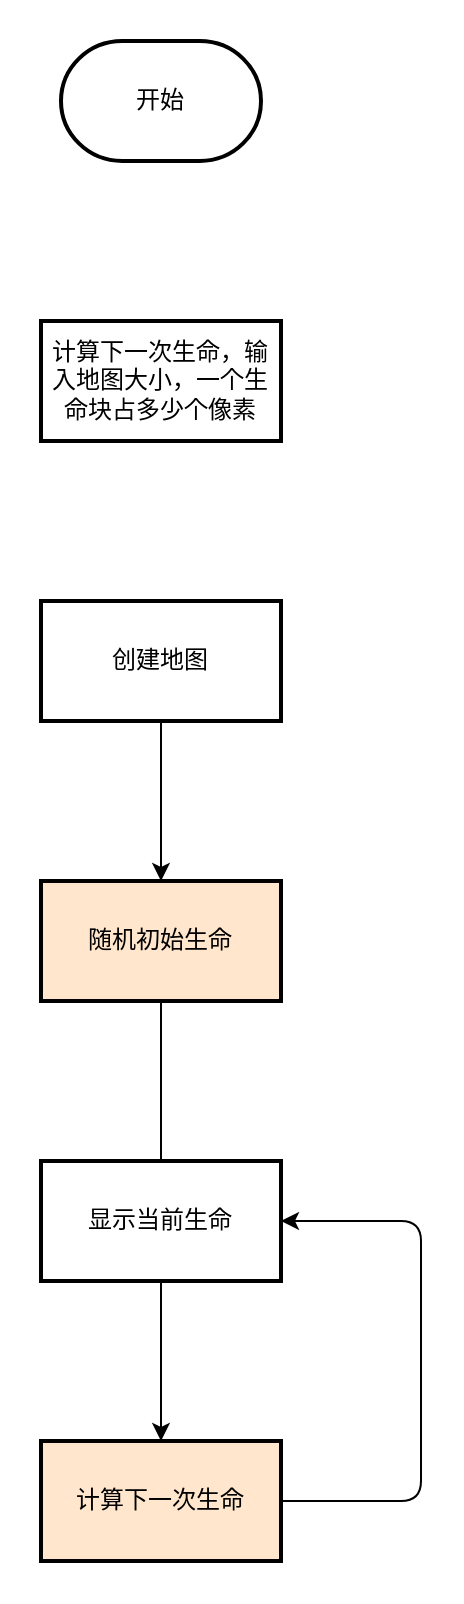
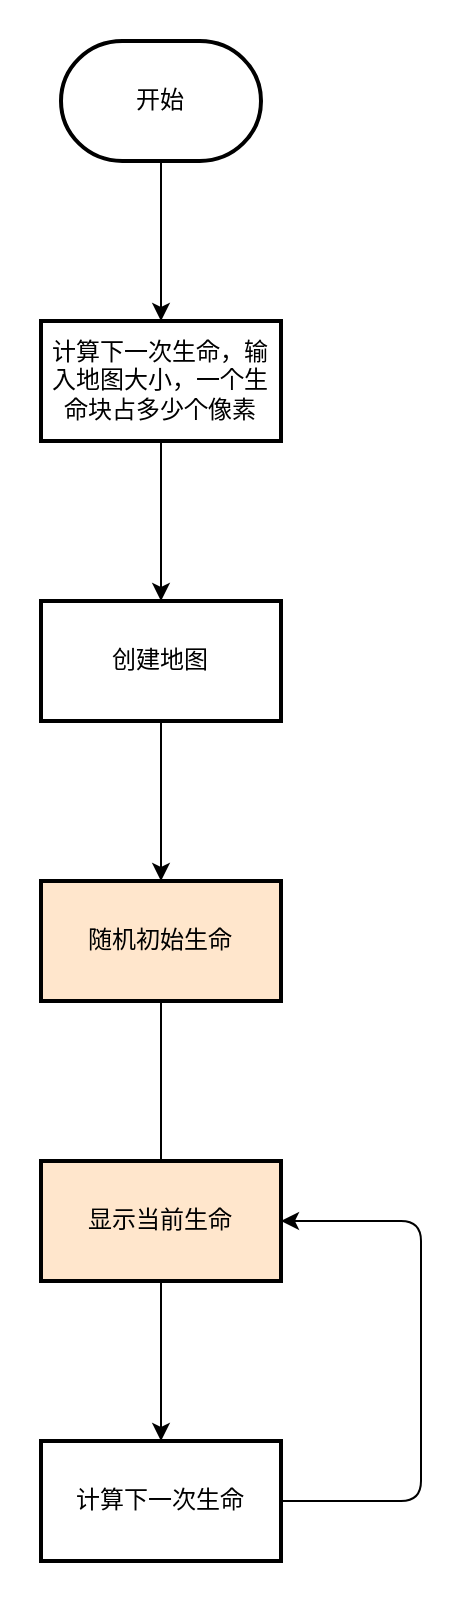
none -> (161, 234)
none -> (161, 514)
(161, 1221) -> (161, 1221)
(161, 1501) -> (161, 1501)
